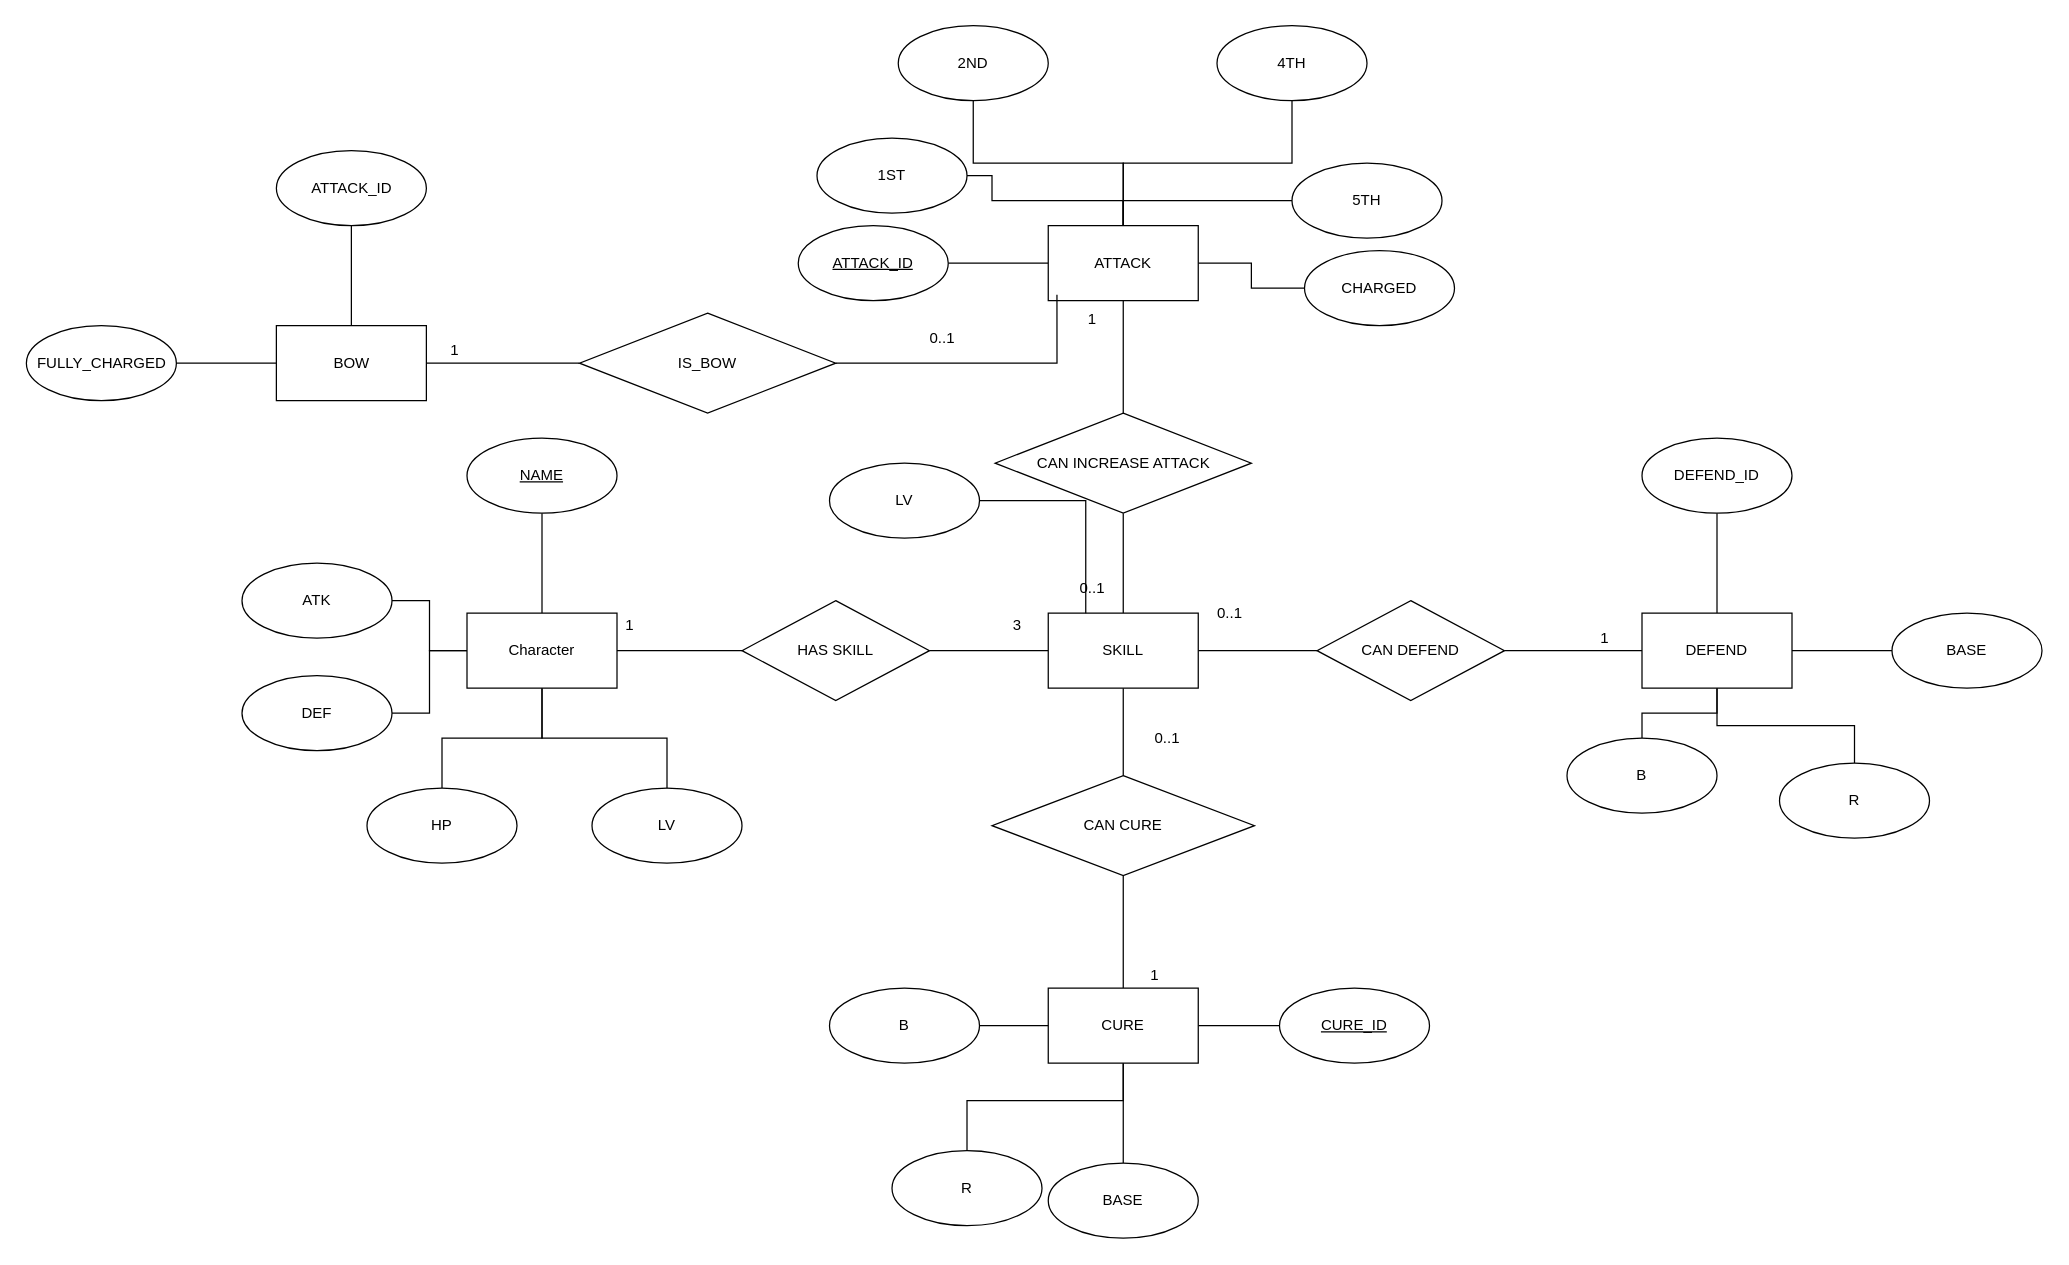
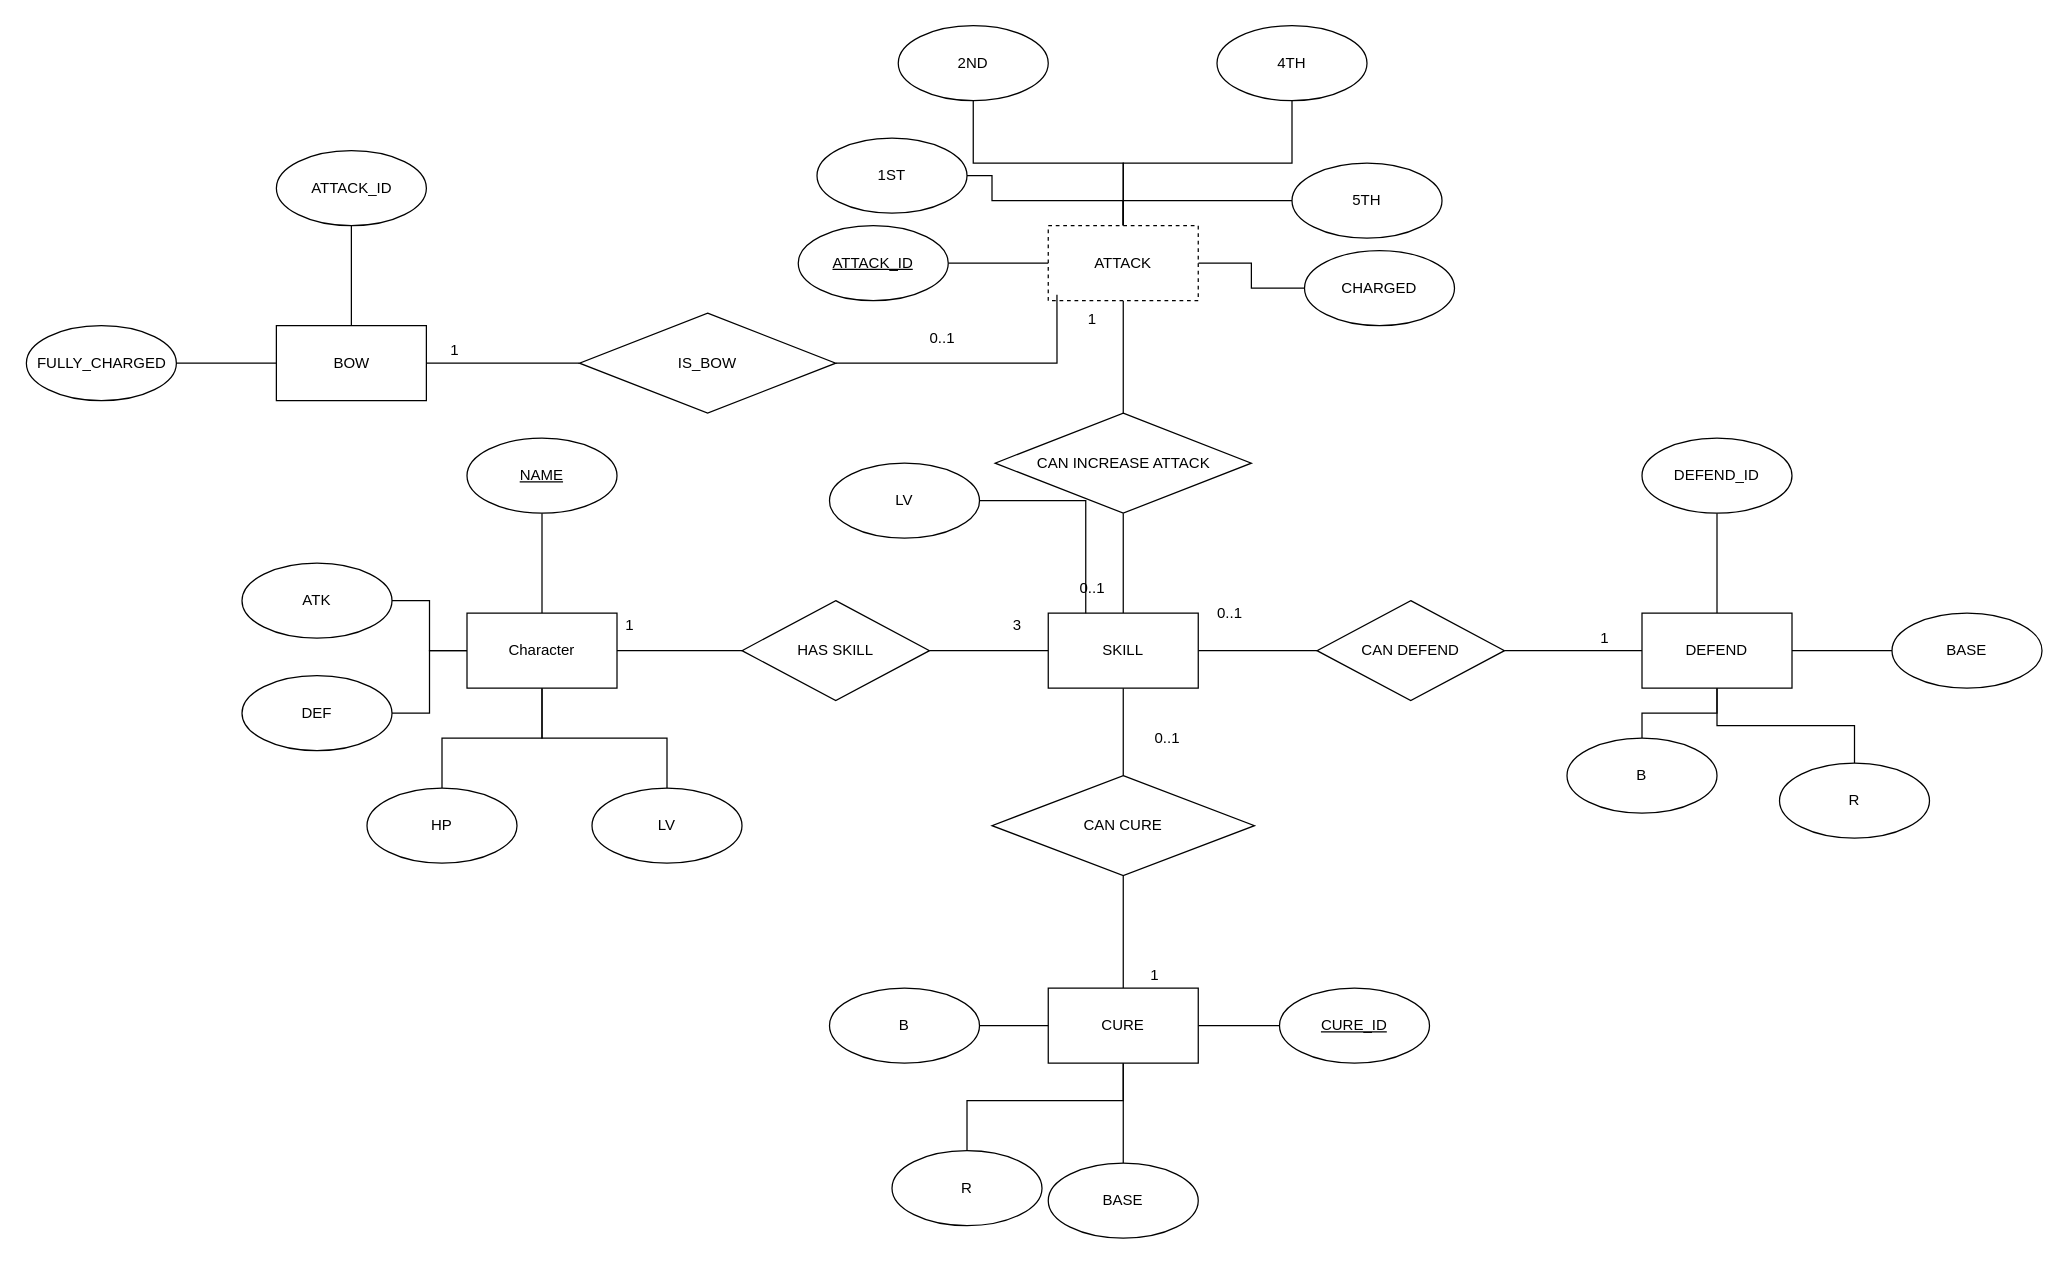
(1123, 263) -> (1123, 263)
